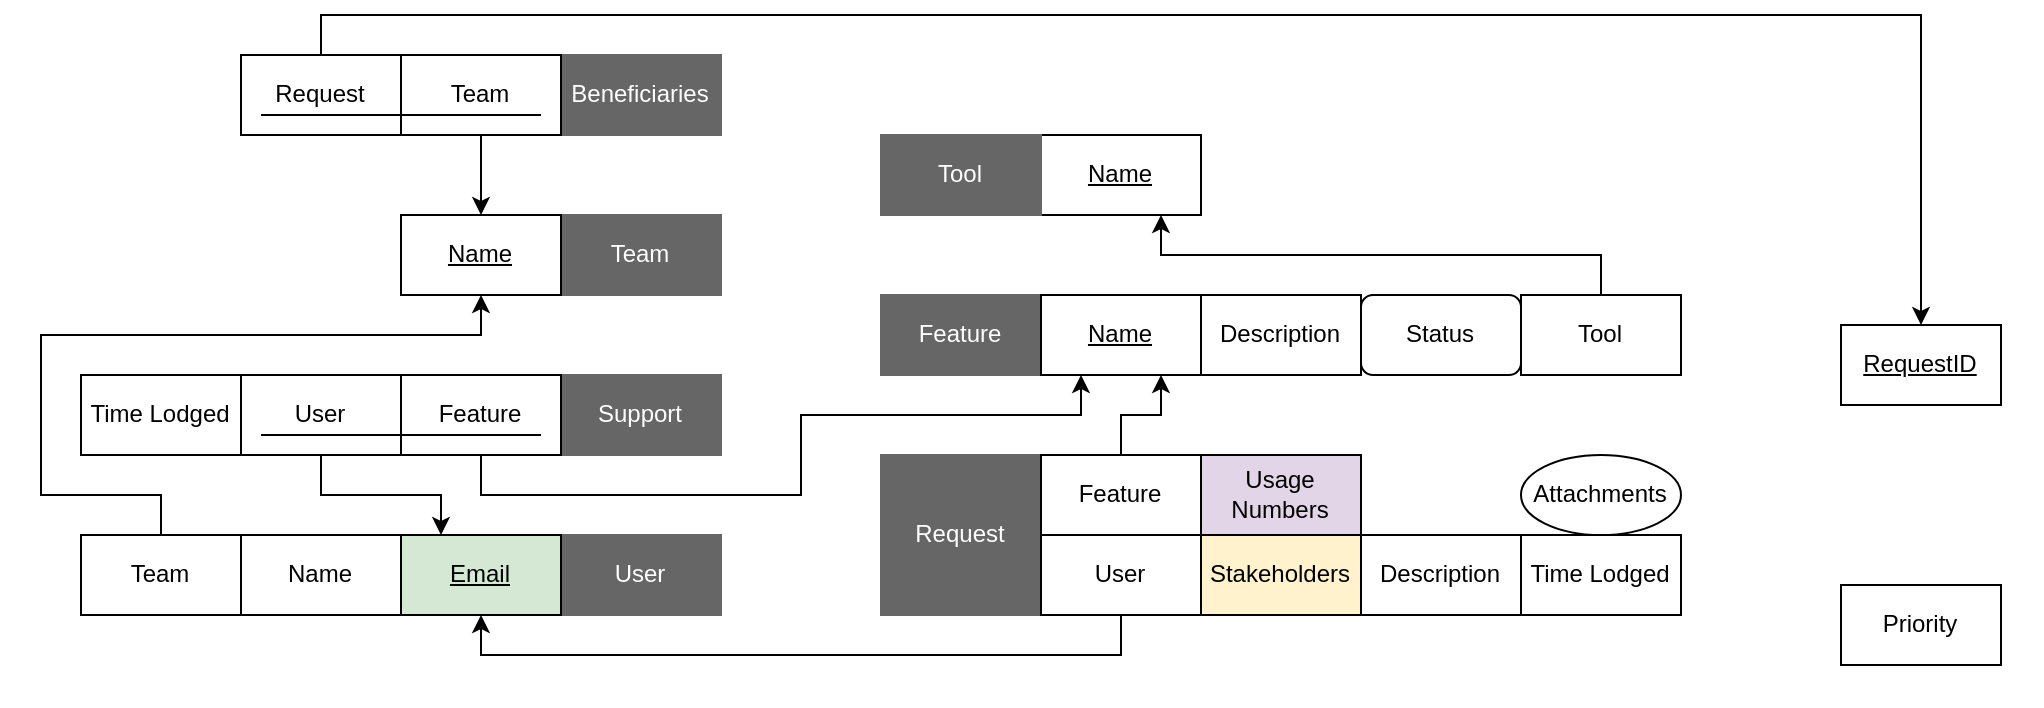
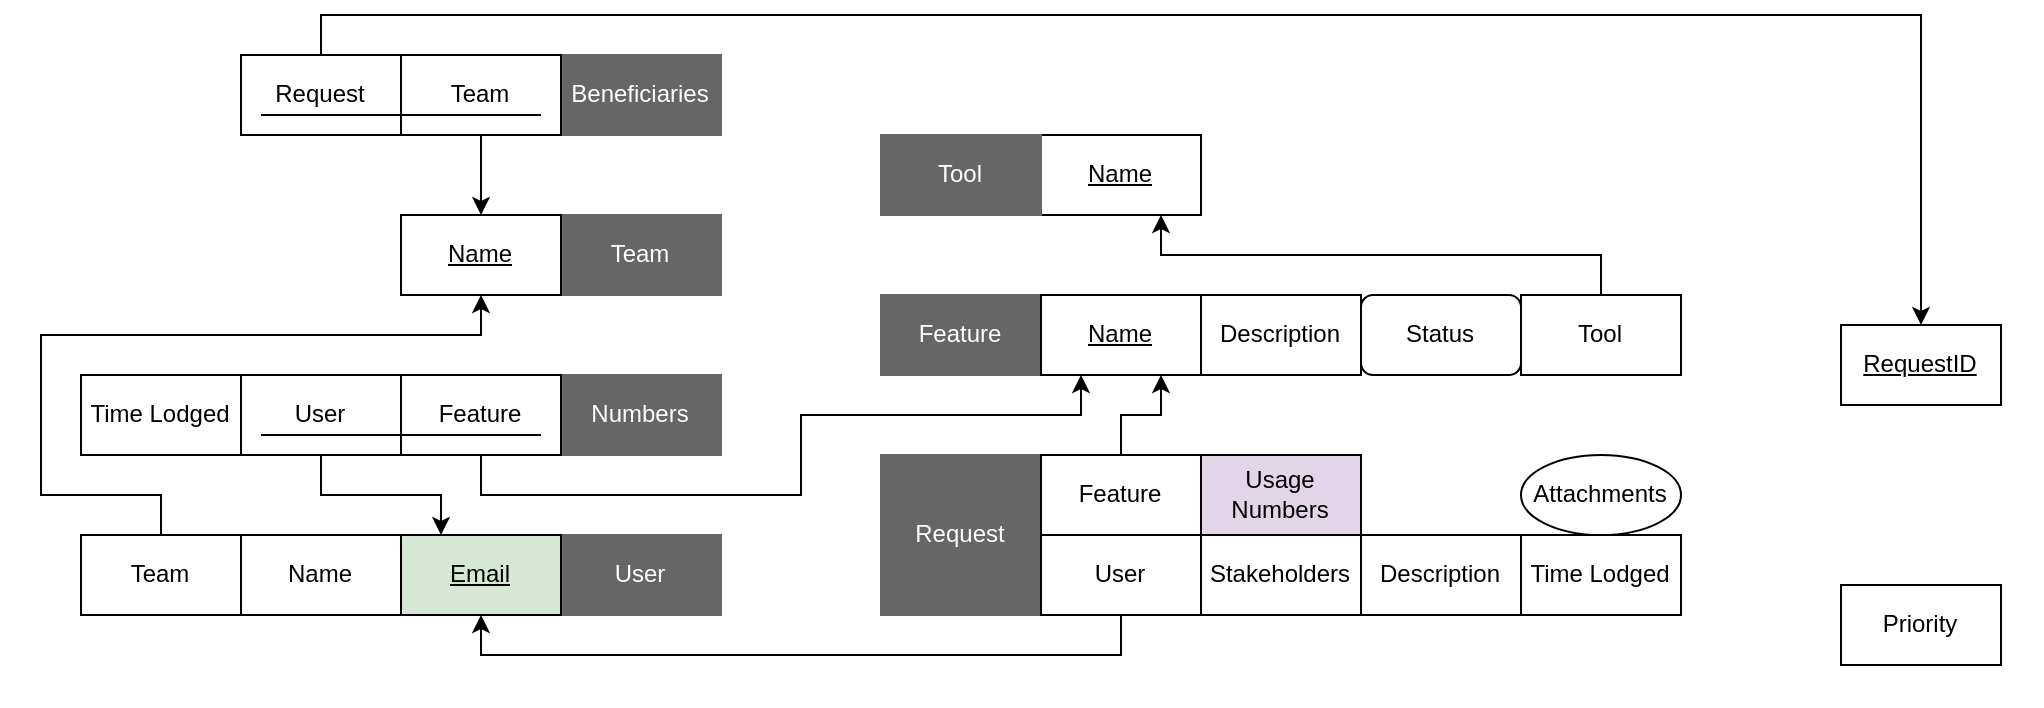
(641, 415) -> (641, 415)
(1281, 575) -> (1281, 575)
